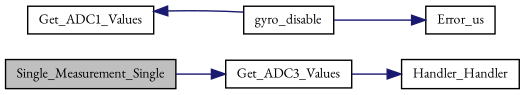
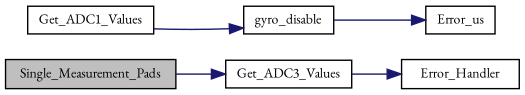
(206, 11) -> (191, 29)
(91, 74) -> (91, 74)
(460, 74) -> (460, 74)
